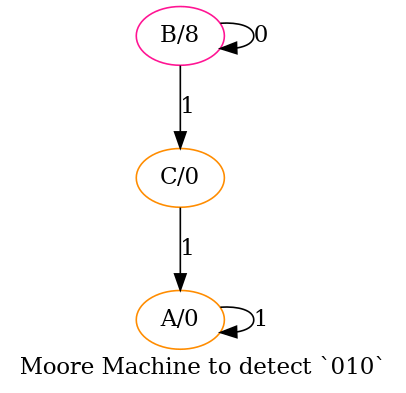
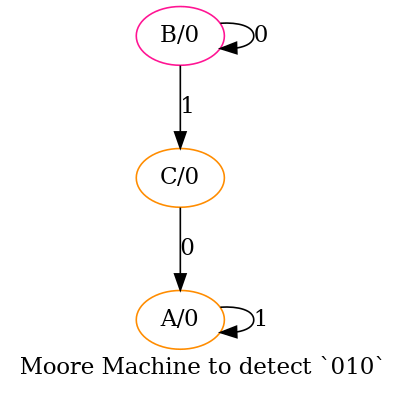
(180, 36) -> (180, 36)
(188, 249) -> (188, 249)
